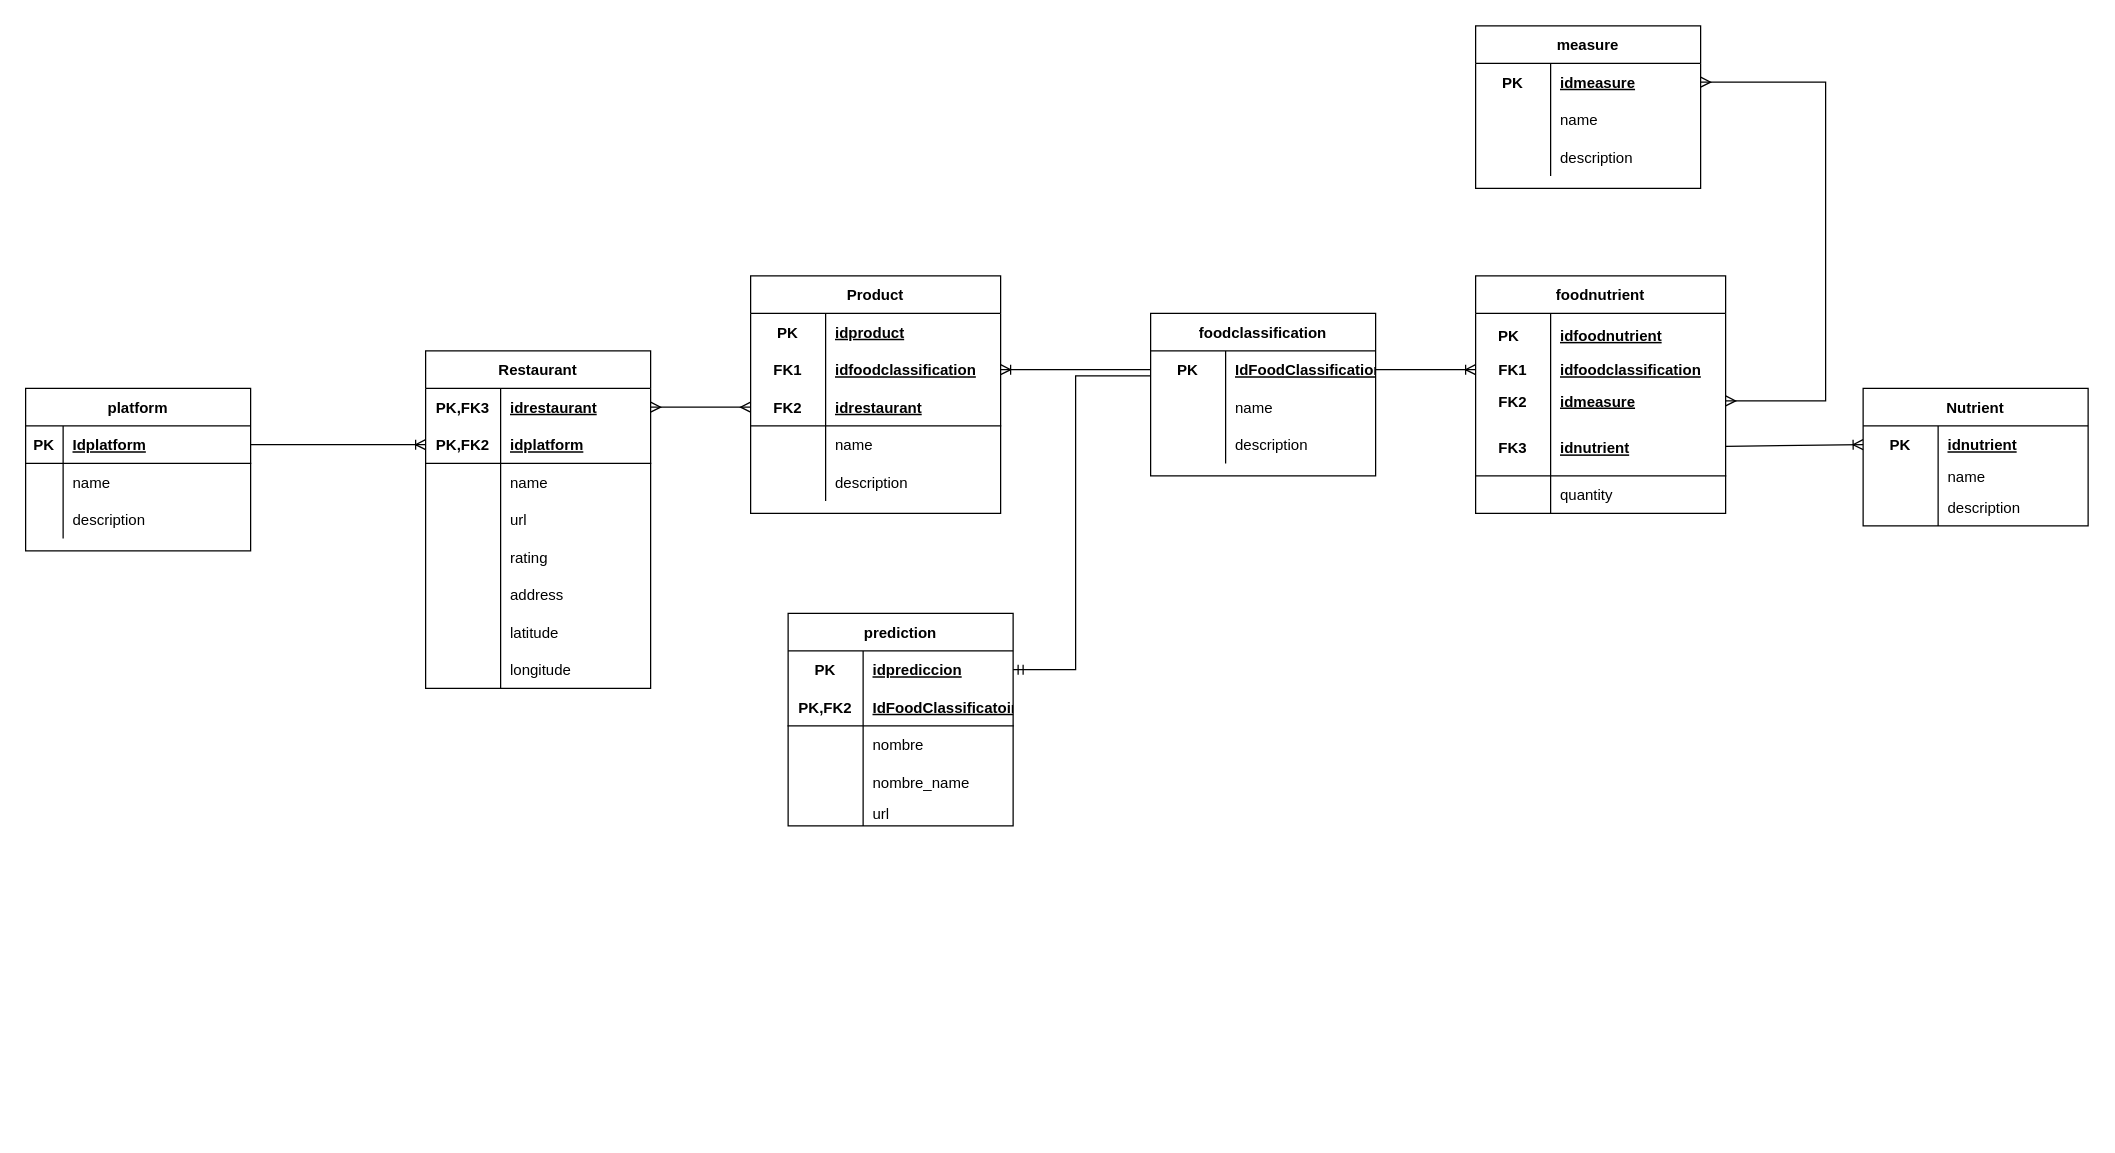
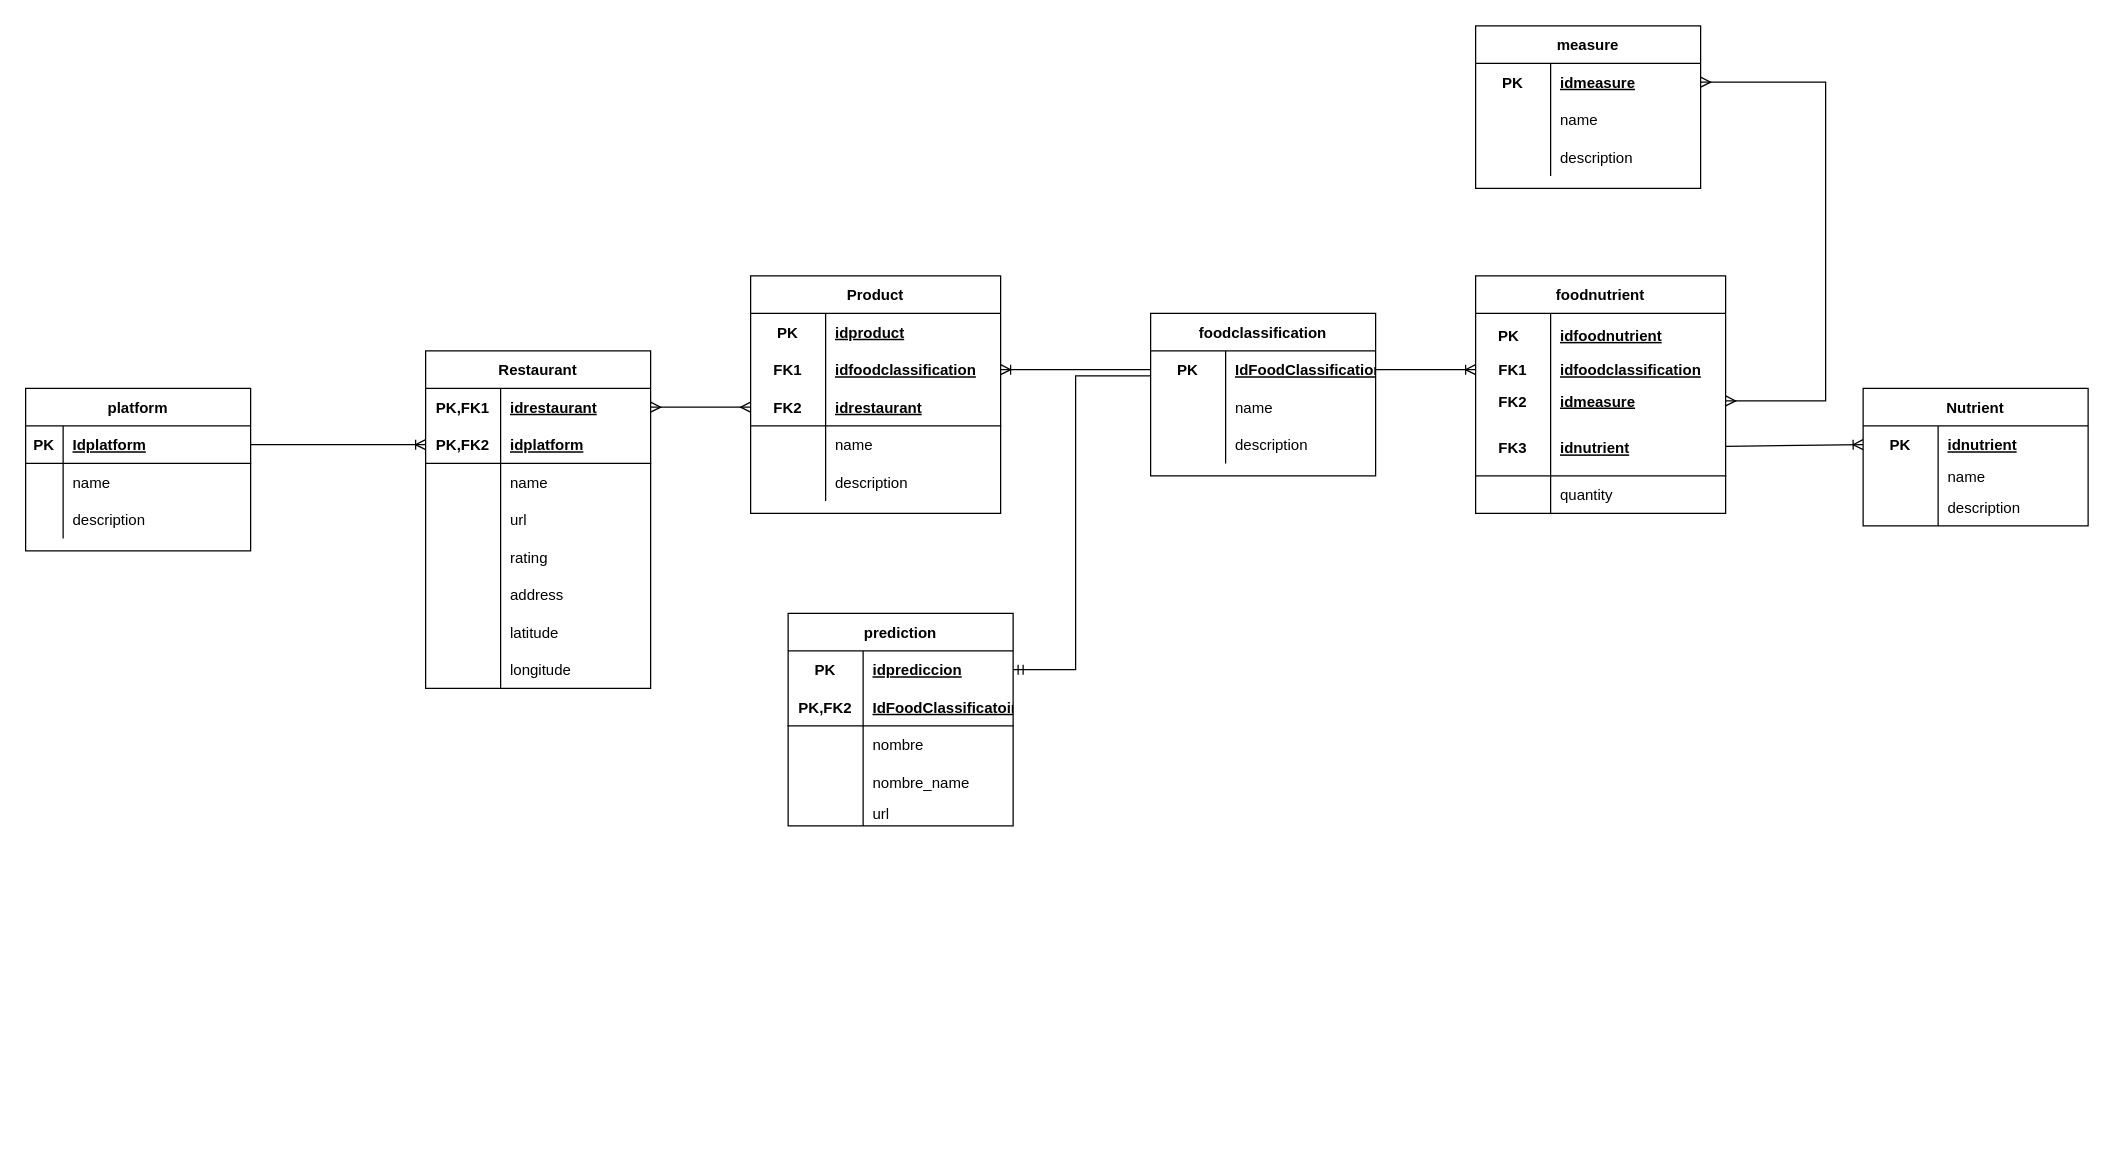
(463, 408) -> (463, 408)
